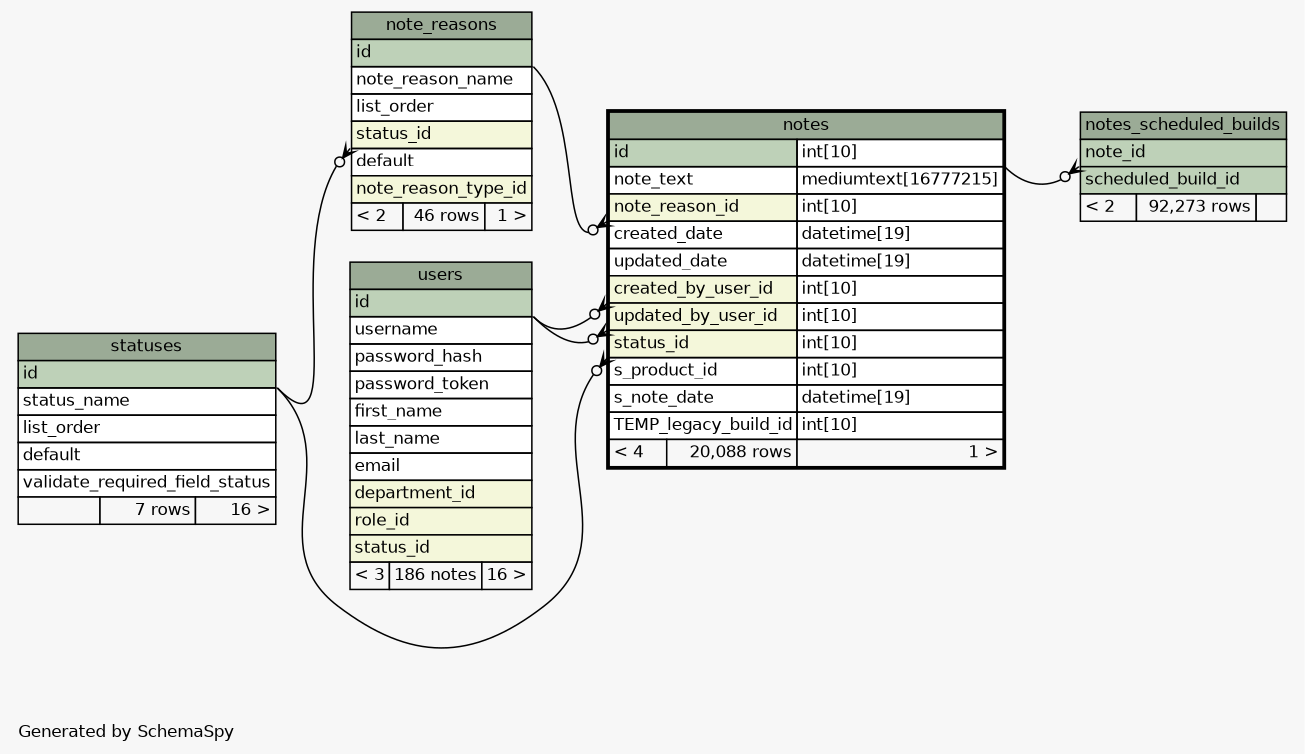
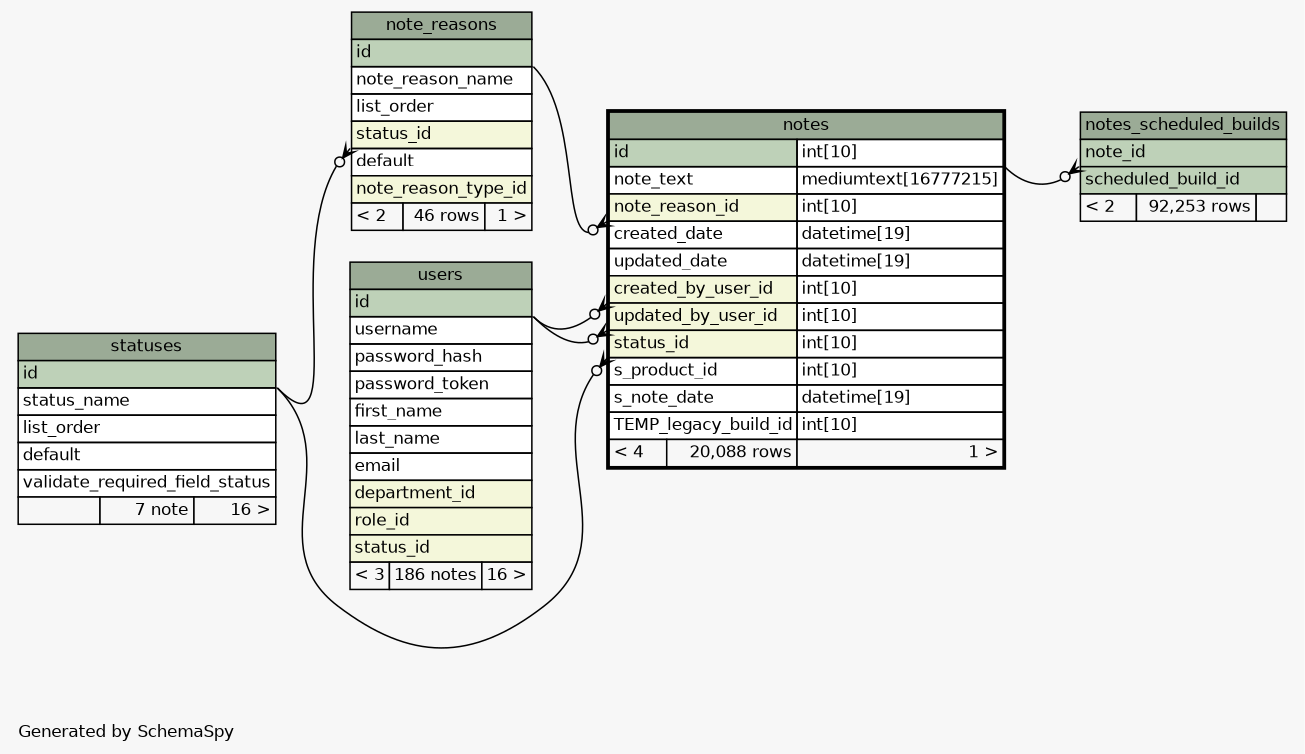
(1200, 207) -> (1200, 207)
(163, 510) -> (162, 510)
